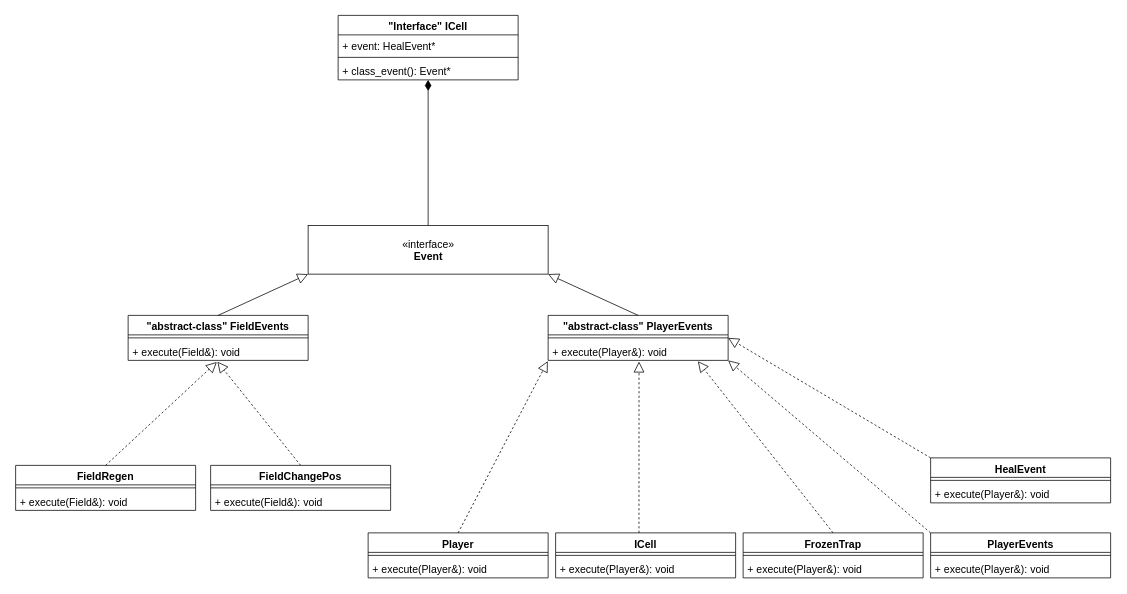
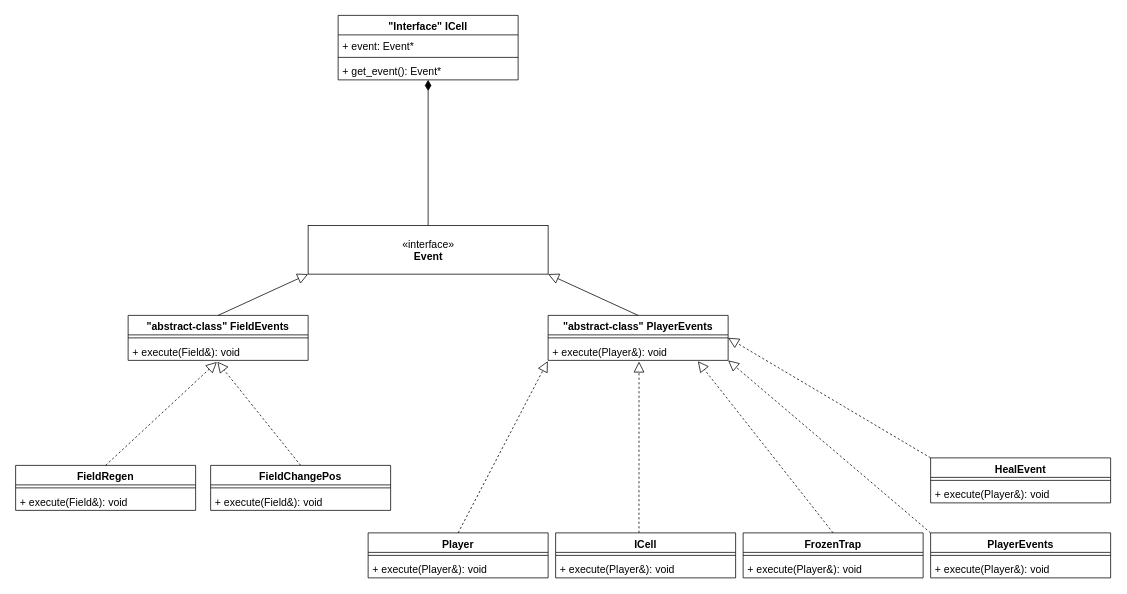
(392, 46) -> (382, 46)
(404, 72) -> (400, 72)
